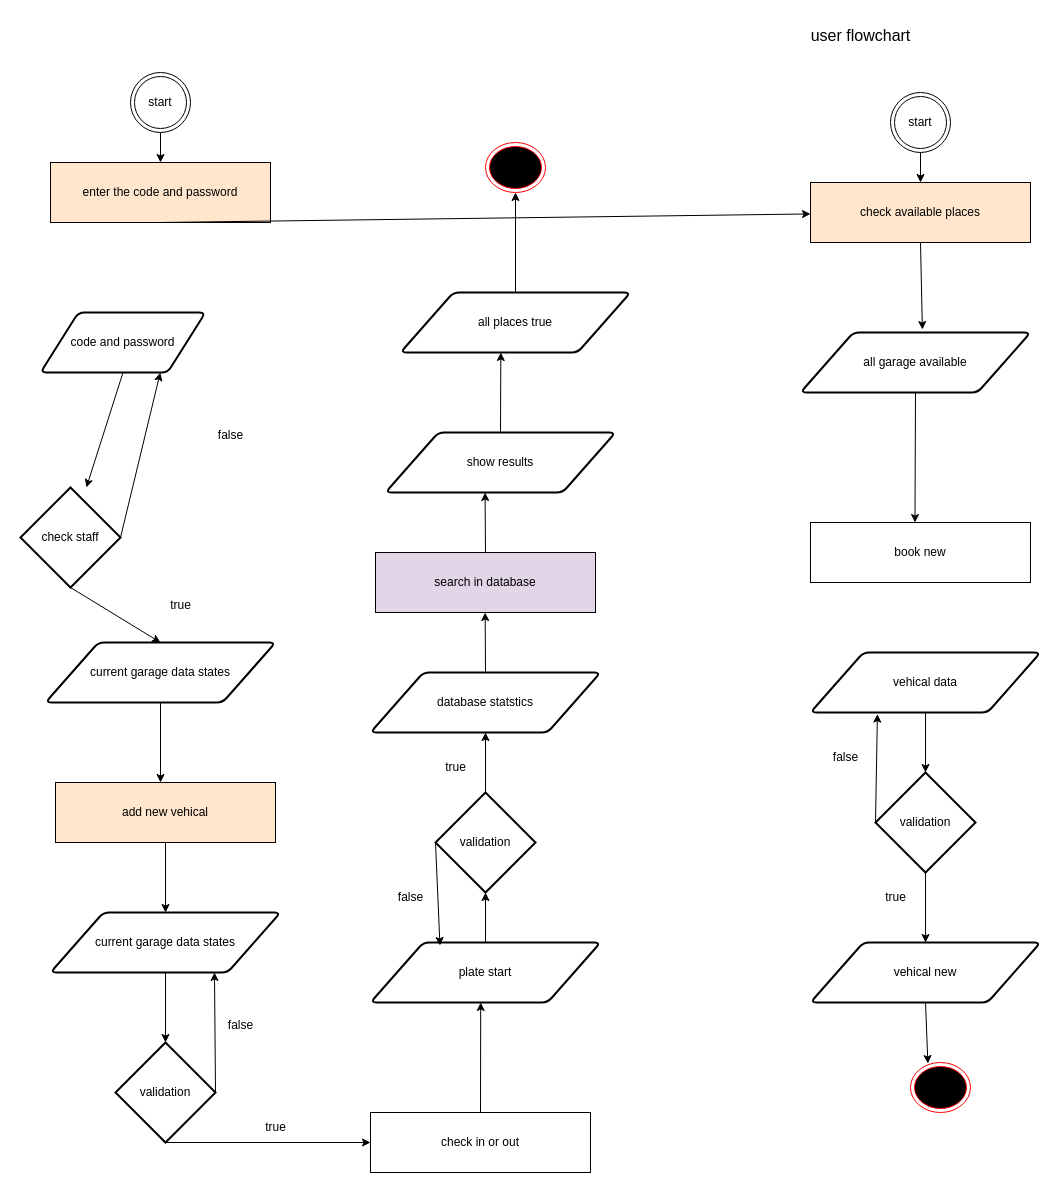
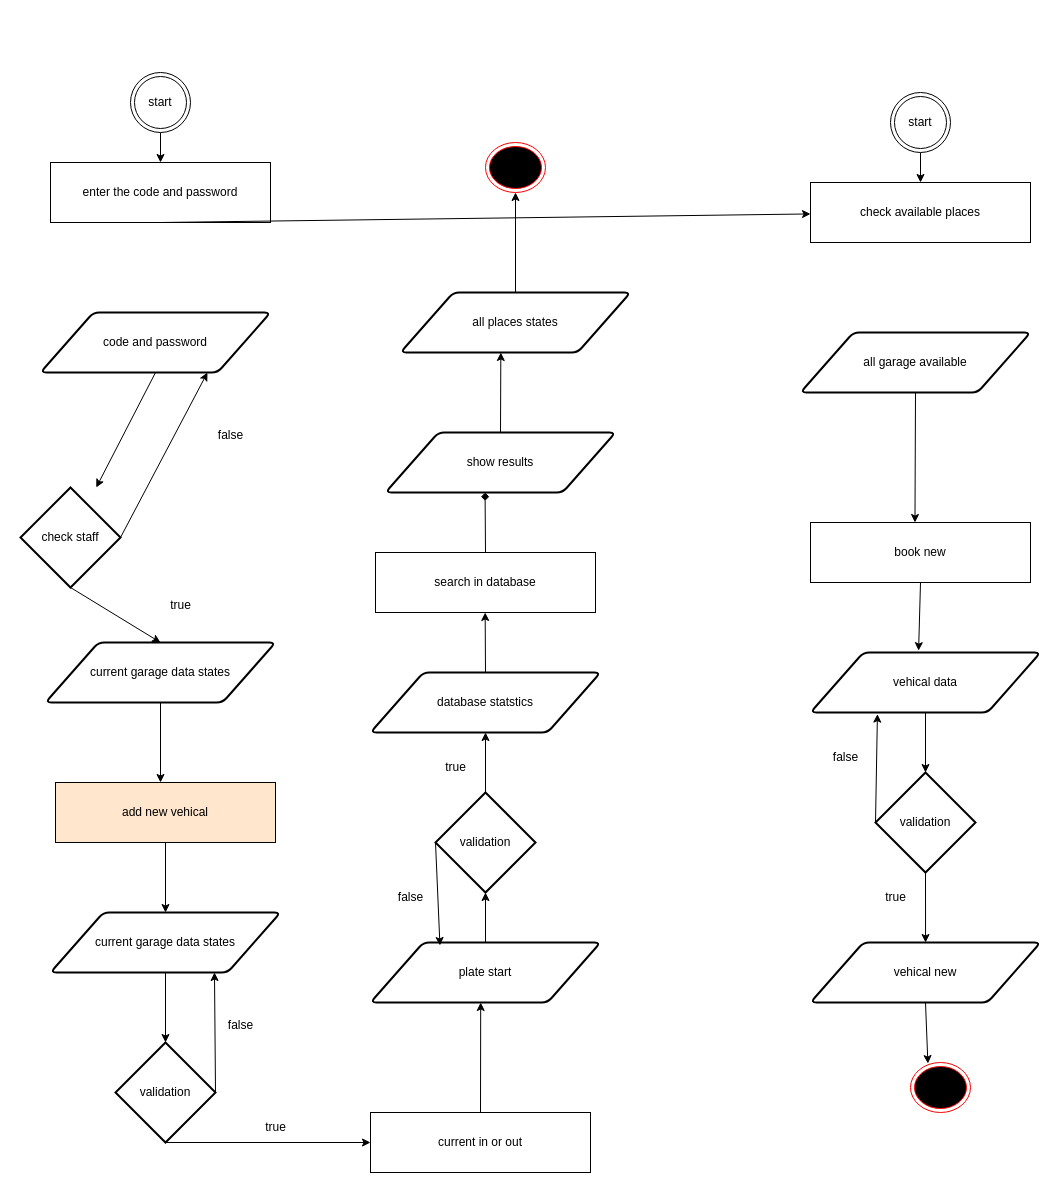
(861, 36) -> none
(161, 193) -> (161, 193)
(921, 213) -> (921, 213)
(921, 283) -> none
(516, 323) -> (516, 323)
(123, 343) -> (156, 343)
(485, 501) -> (485, 501)
(486, 583) -> (486, 583)
none -> (920, 613)
(481, 1143) -> (481, 1143)
